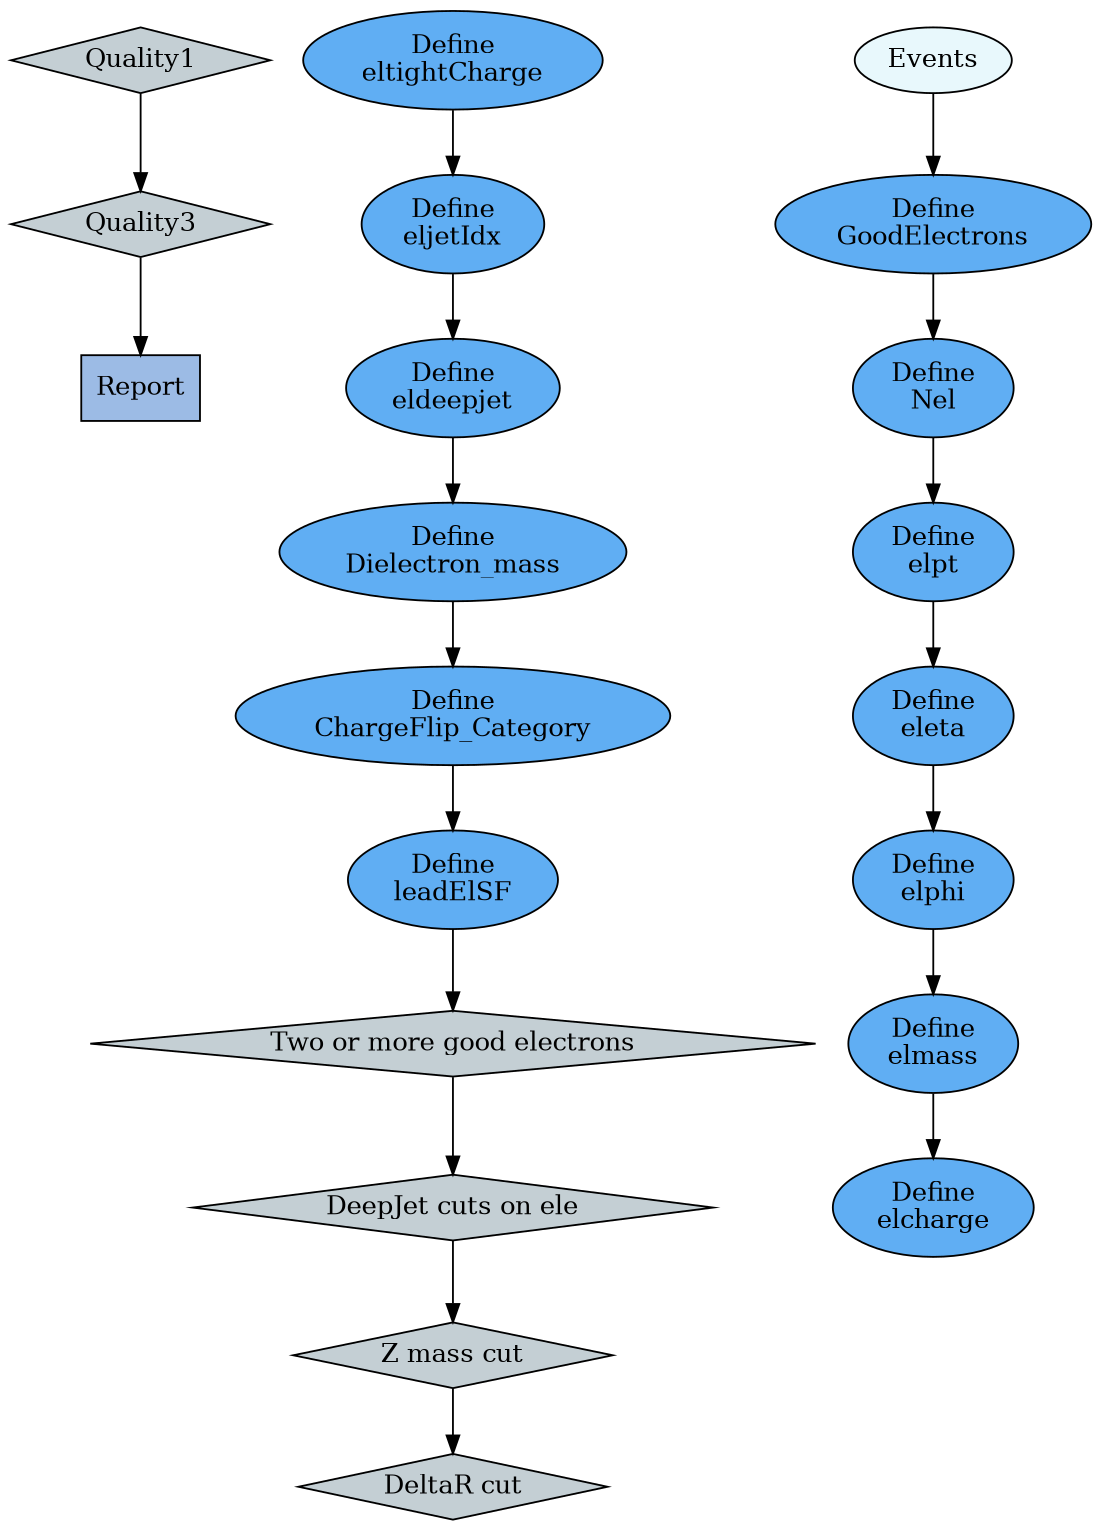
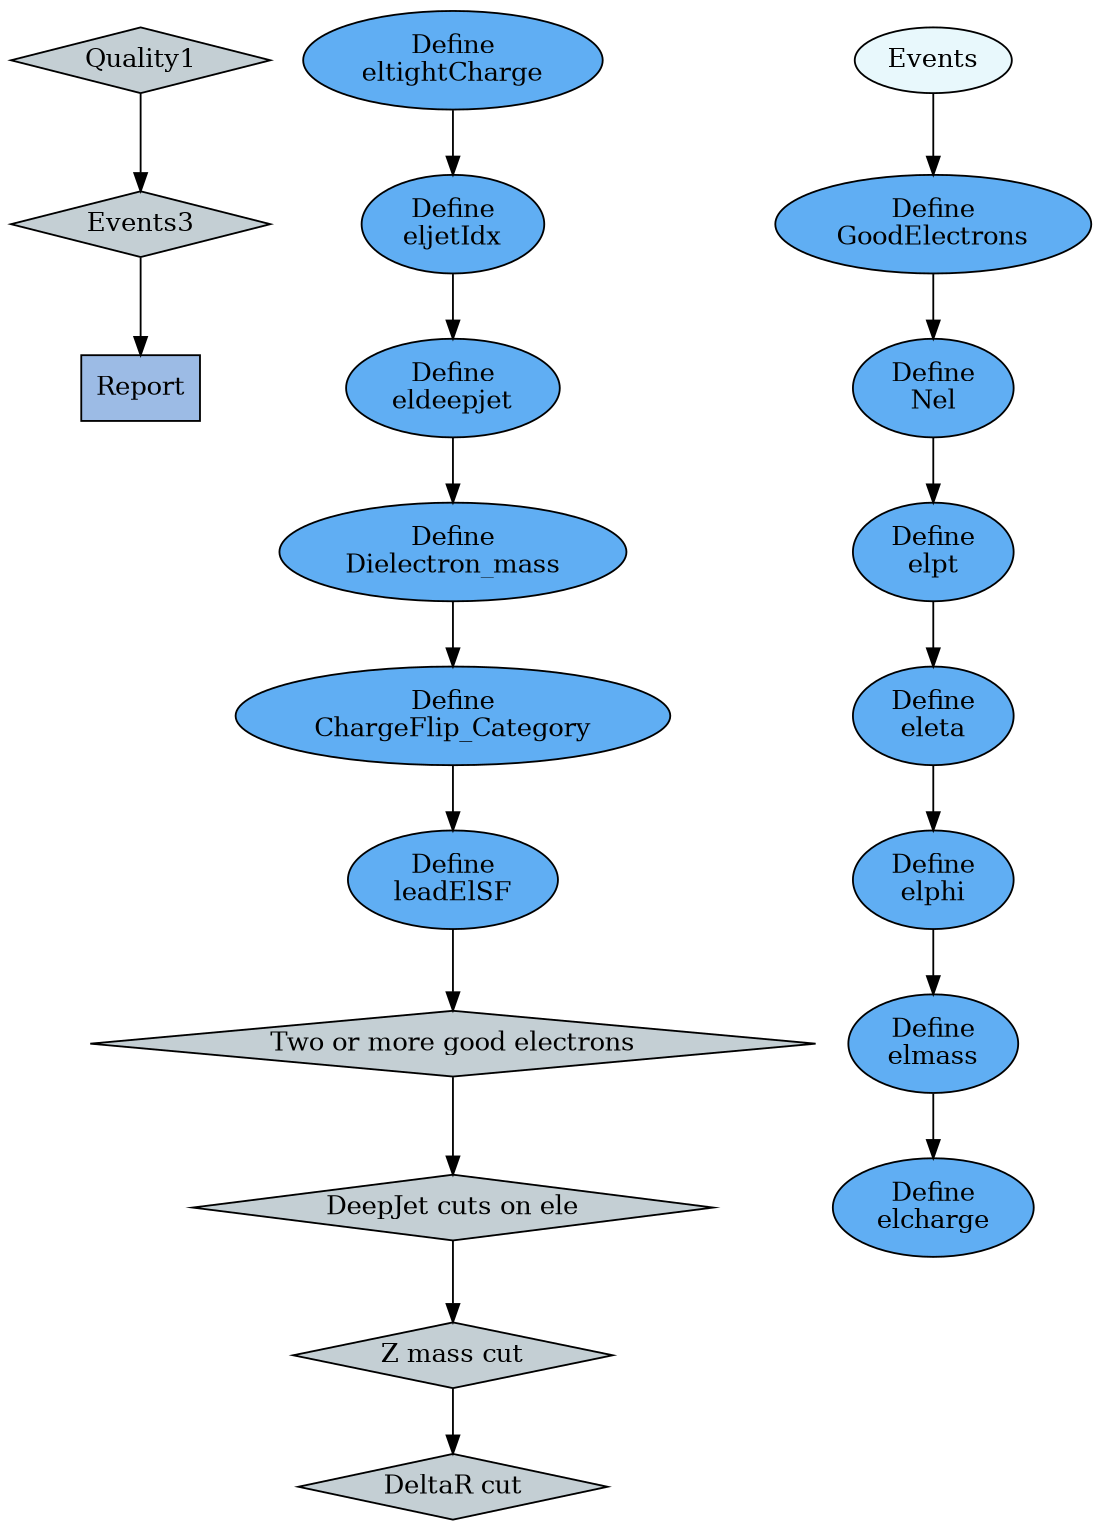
(141, 224) -> (141, 224)
